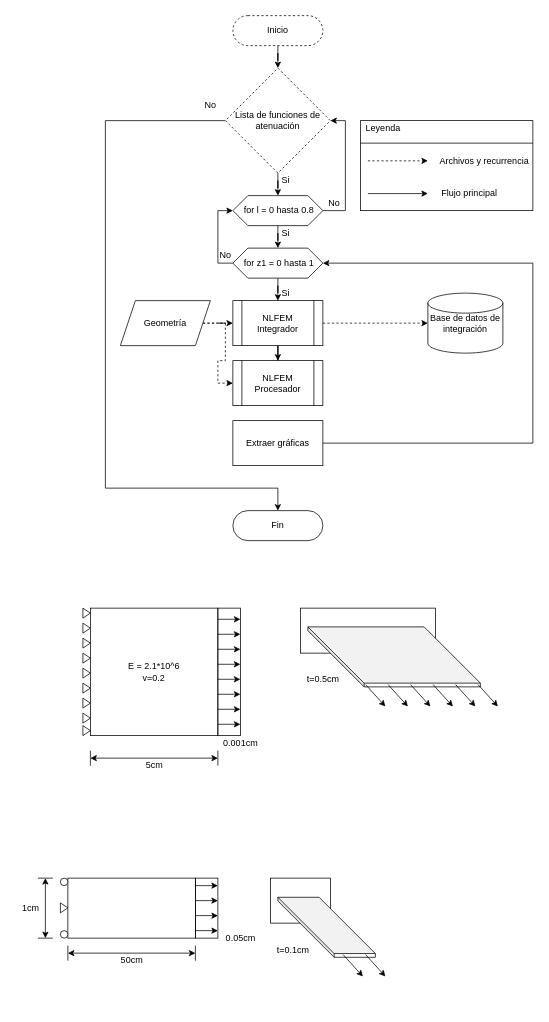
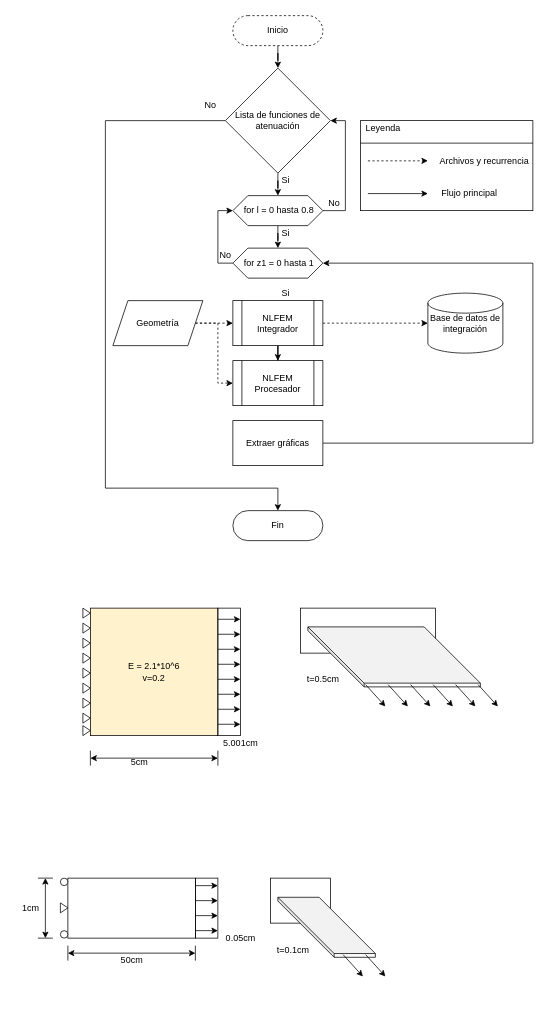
(278, 120) -> (278, 120)
(278, 290) -> none
(165, 323) -> (158, 323)
(154, 672) -> (154, 672)
(241, 743) -> (241, 743)
(154, 765) -> (139, 762)
